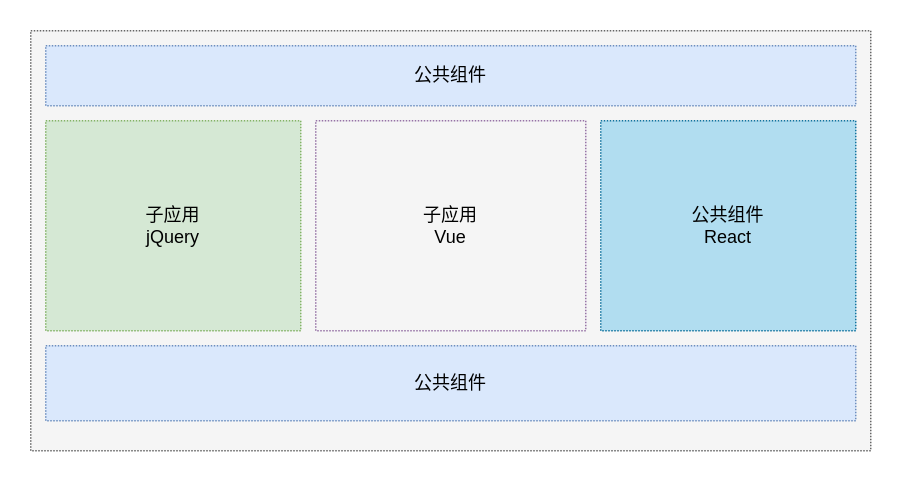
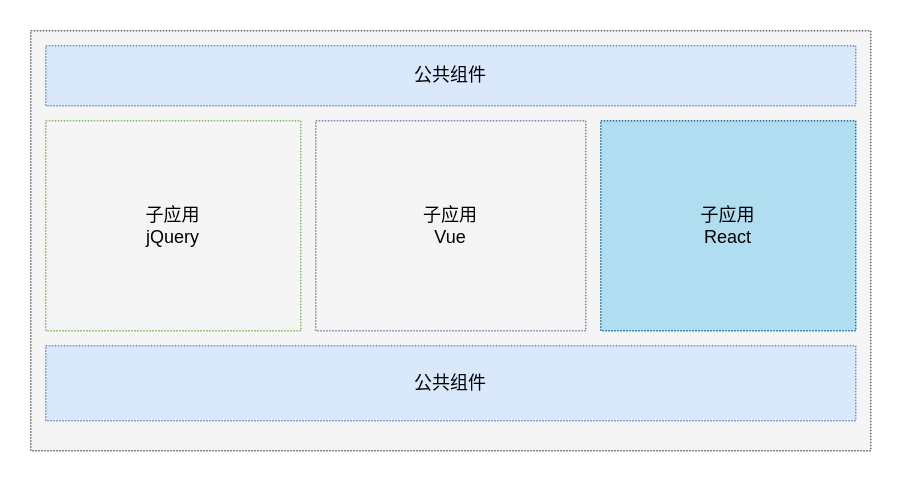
(173, 226) -> (173, 226)
(728, 226) -> (728, 226)
